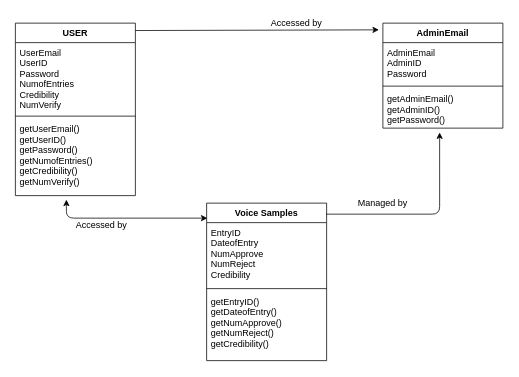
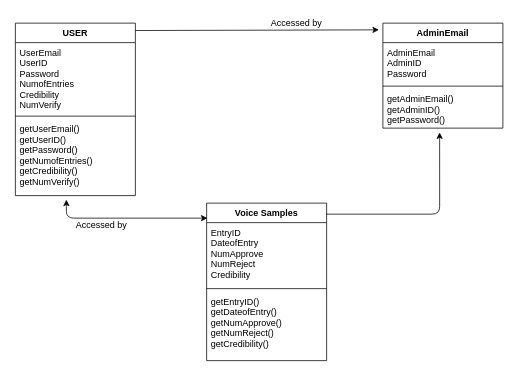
(383, 203) -> none
